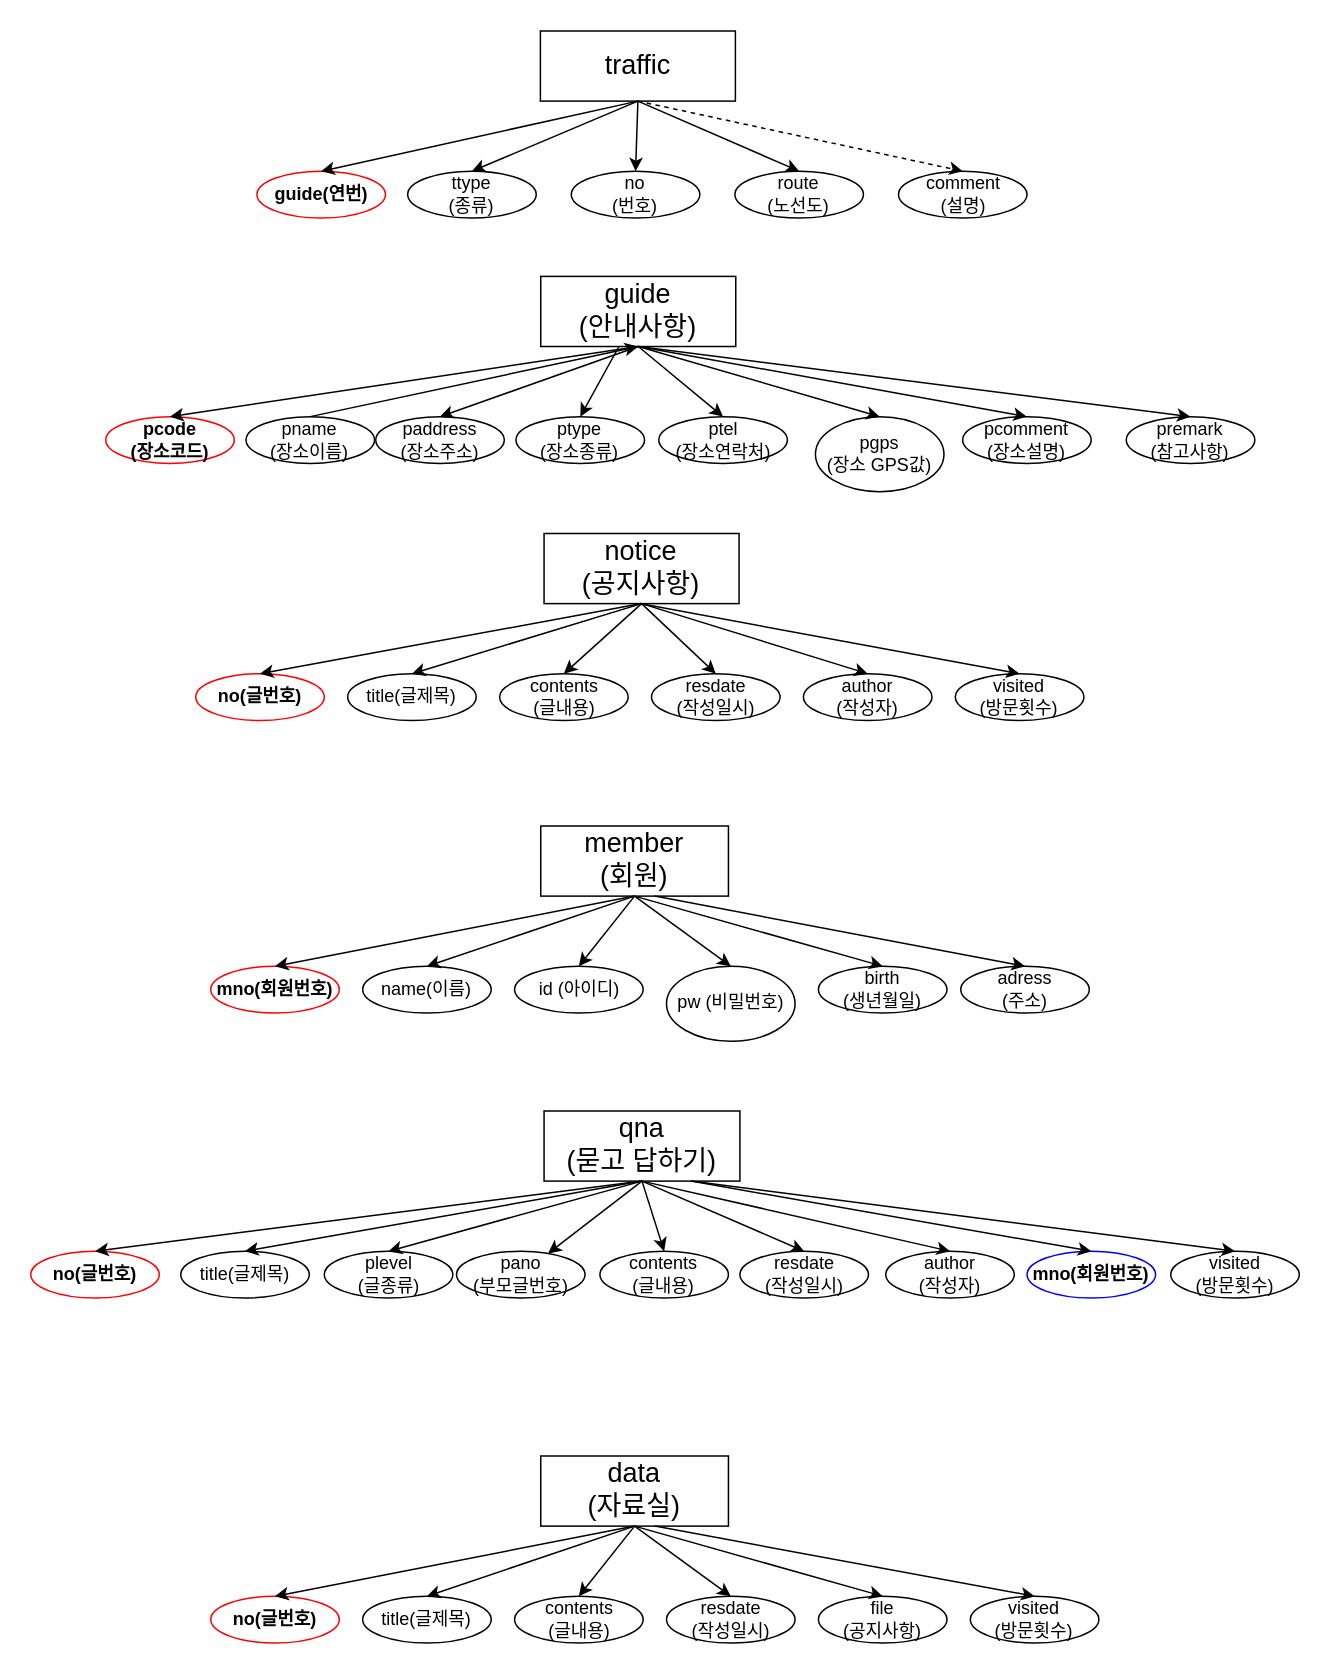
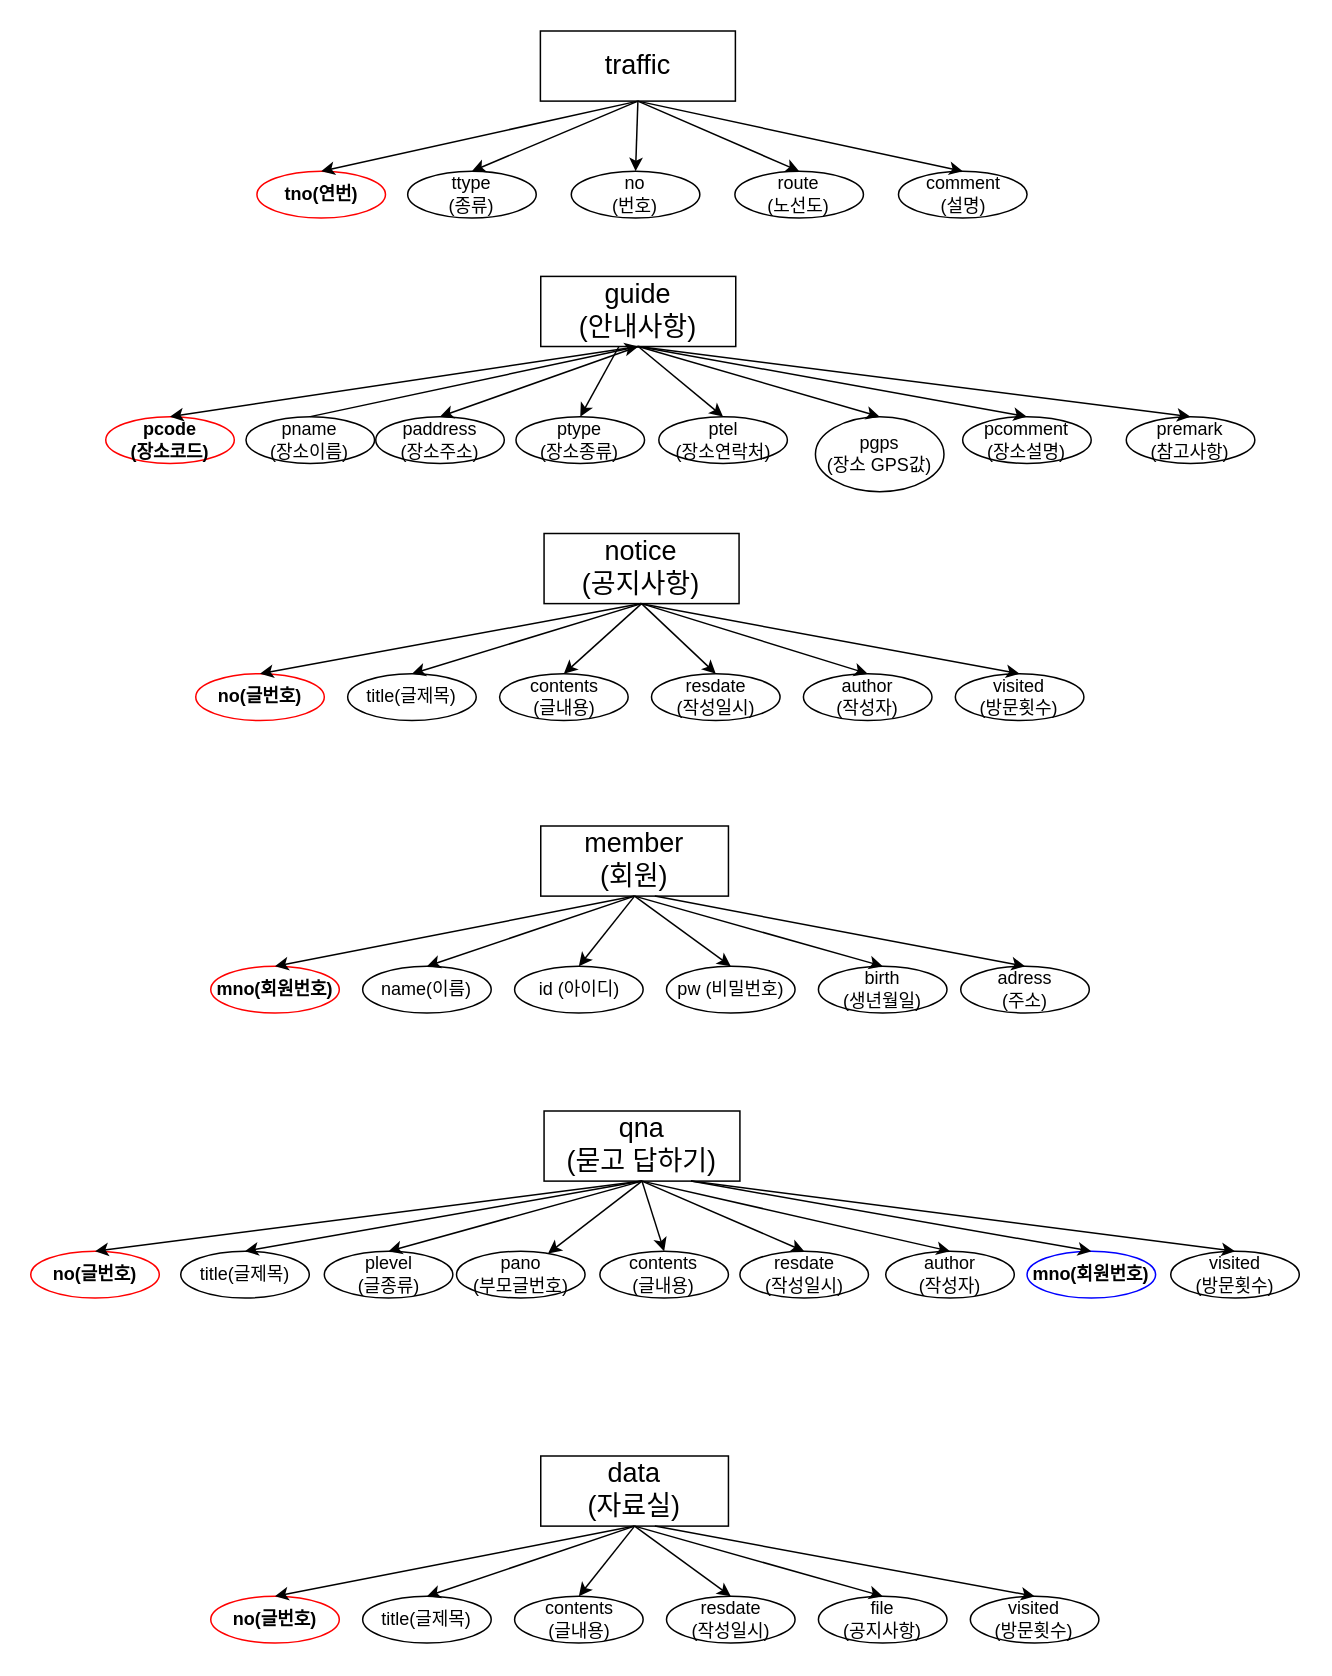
(801, 136) -> (801, 136)
(322, 194) -> (322, 194)
(731, 1003) -> (731, 989)
